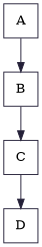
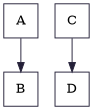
(21, 119) -> none
